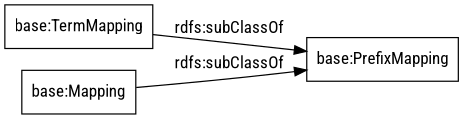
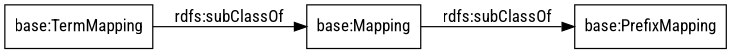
(224, 42) -> (224, 27)
